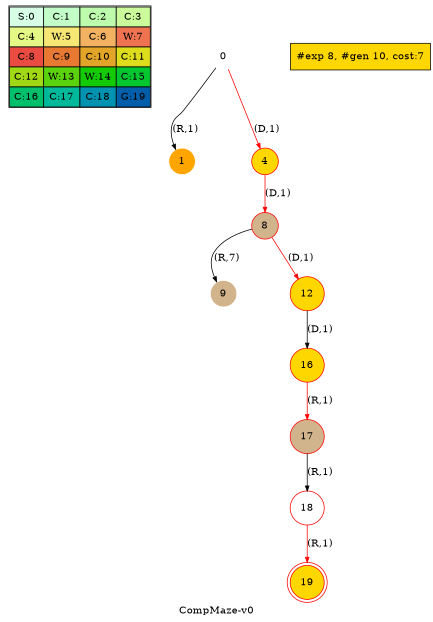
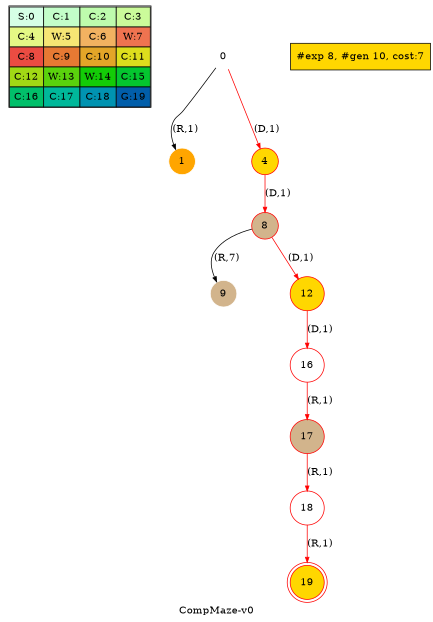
(307, 327) -> (307, 327)
(307, 365) -> (307, 365)
(307, 470) -> (307, 470)
